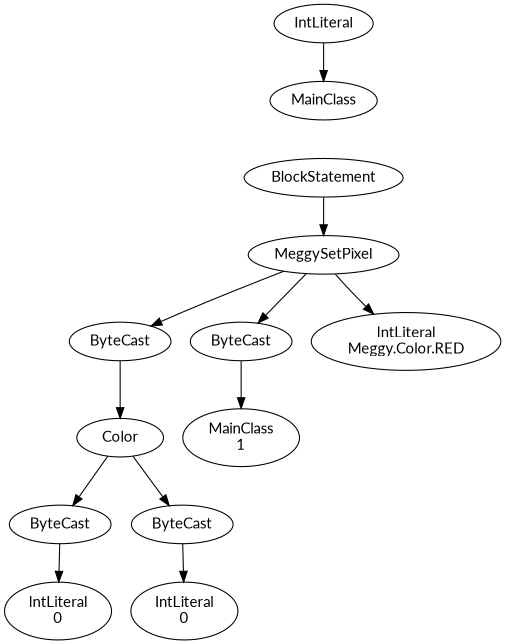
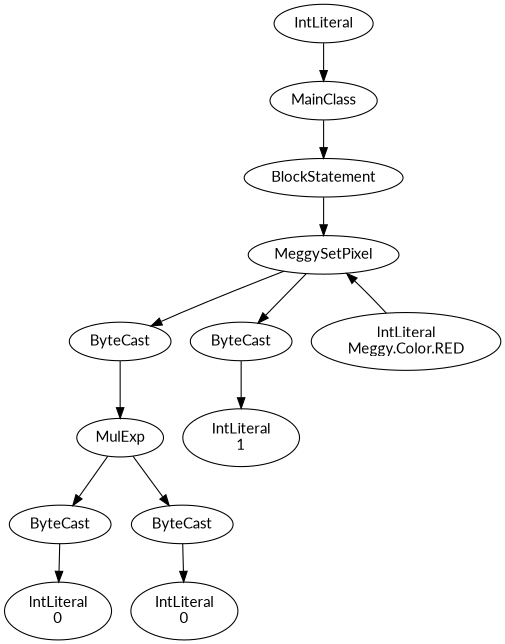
none -> (324, 134)
(350, 291) -> (371, 297)
(120, 438) -> (120, 438)
(241, 438) -> (241, 438)
